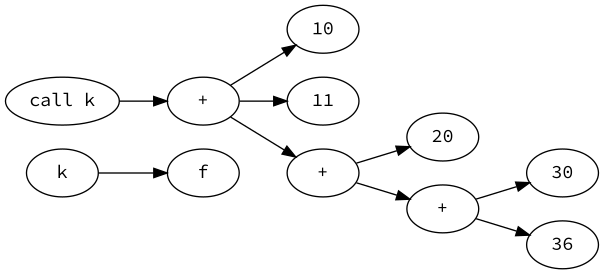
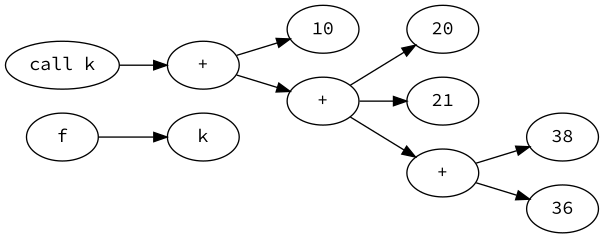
(323, 101) -> none
none -> (443, 101)
(126, 173) -> (126, 137)
(563, 173) -> (563, 137)
